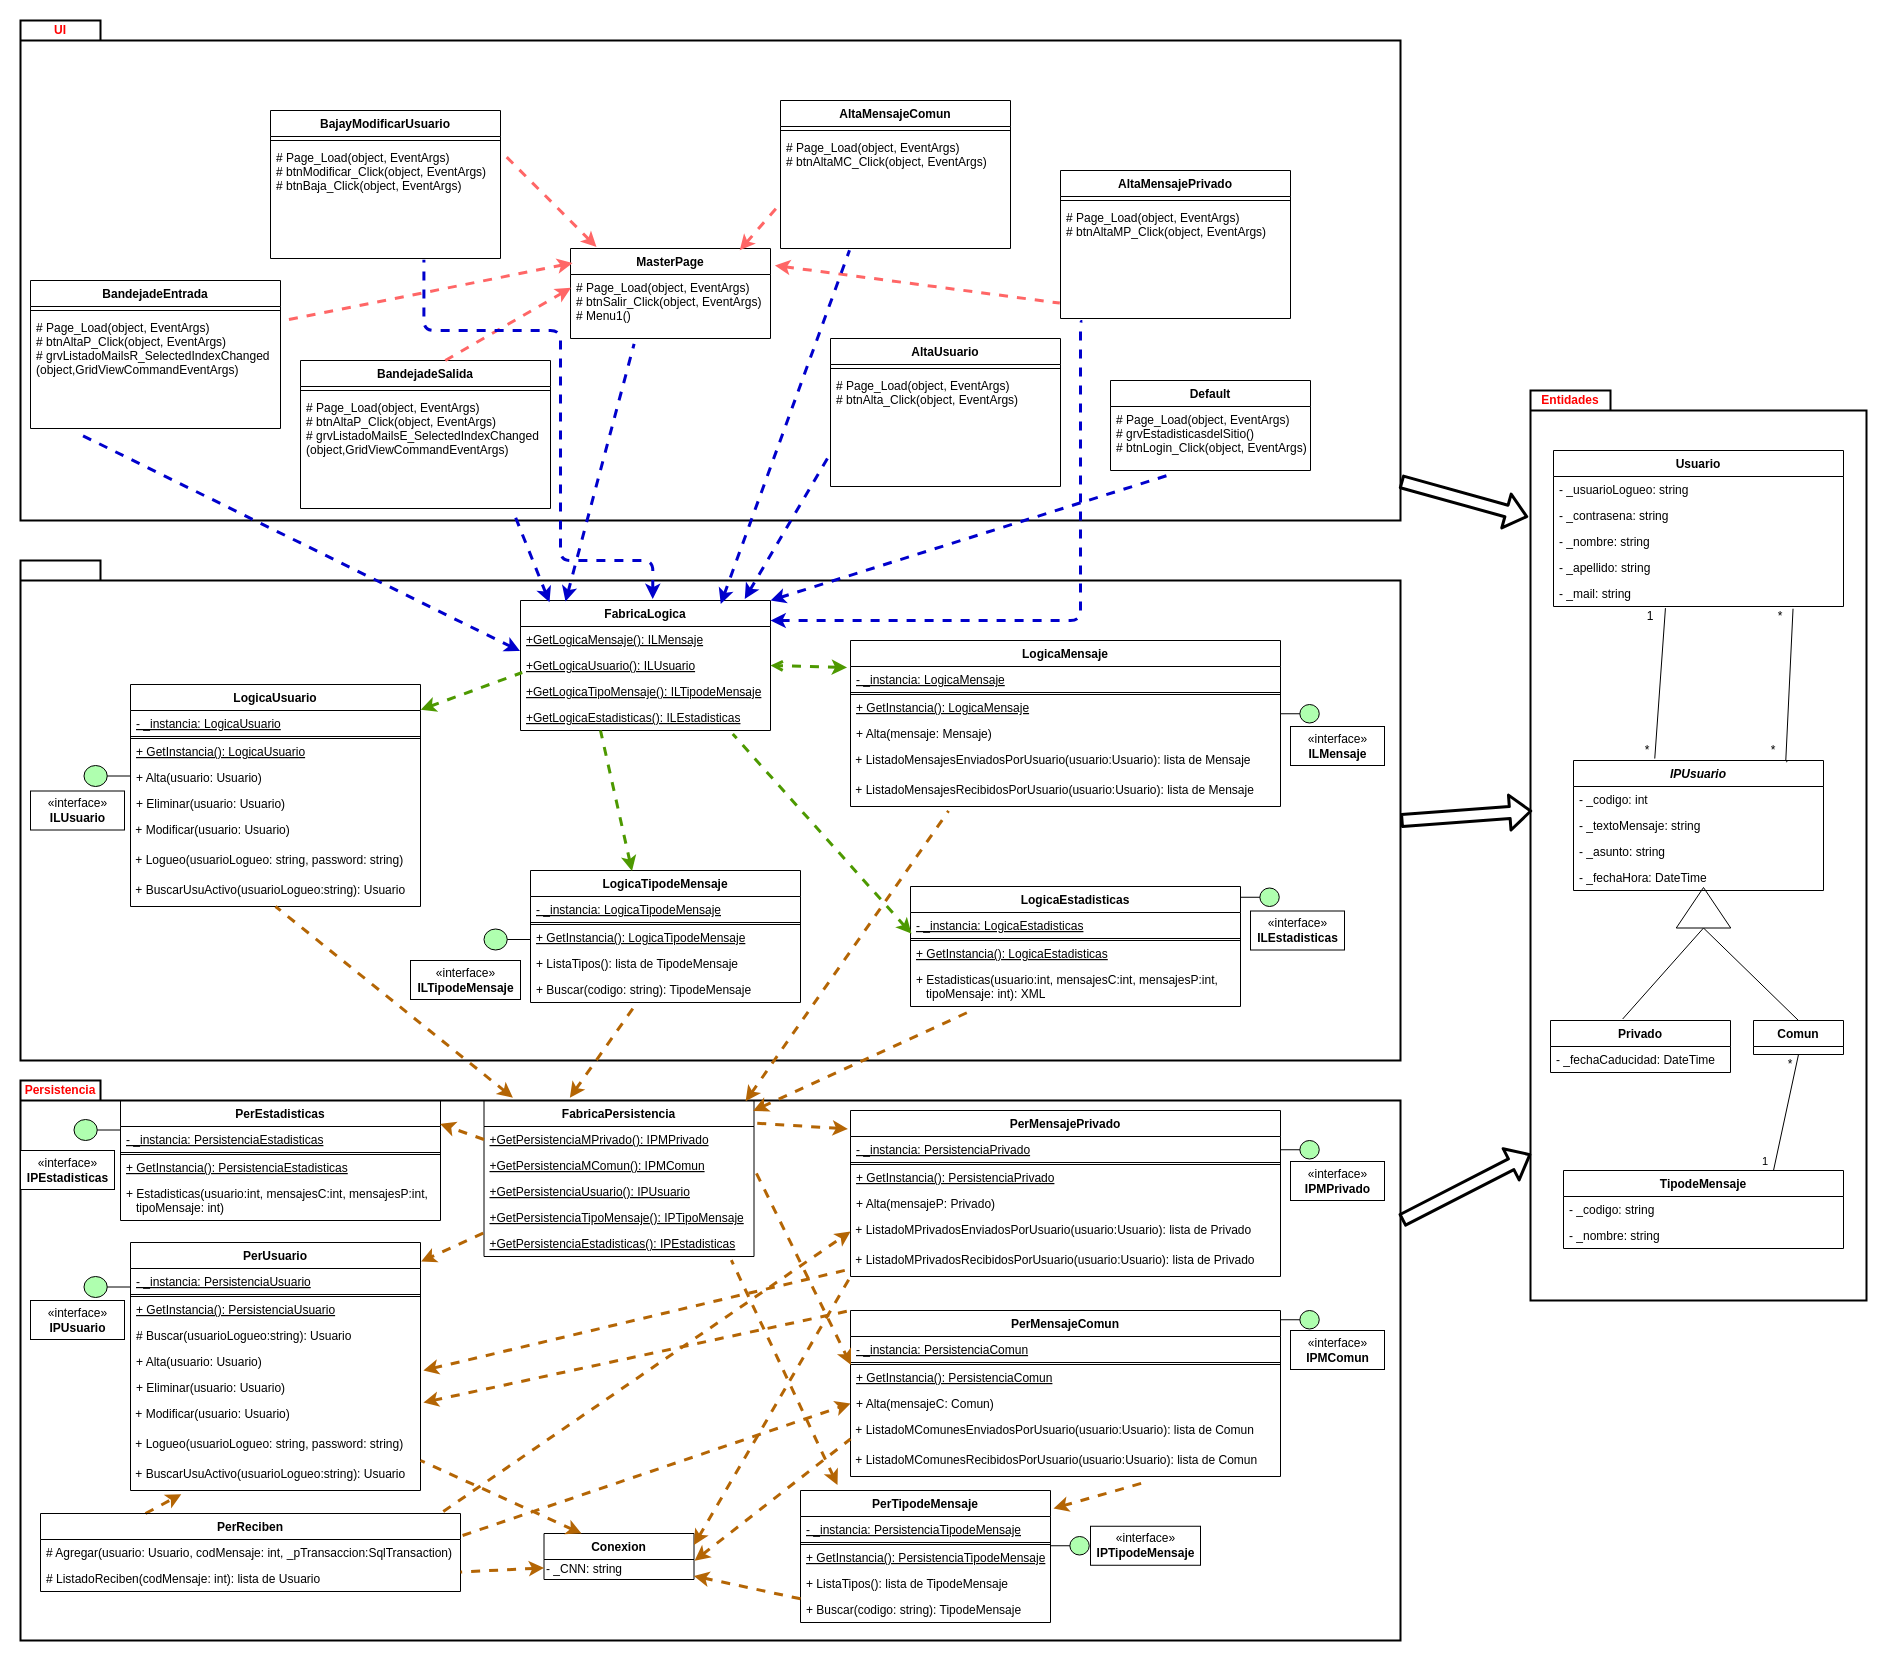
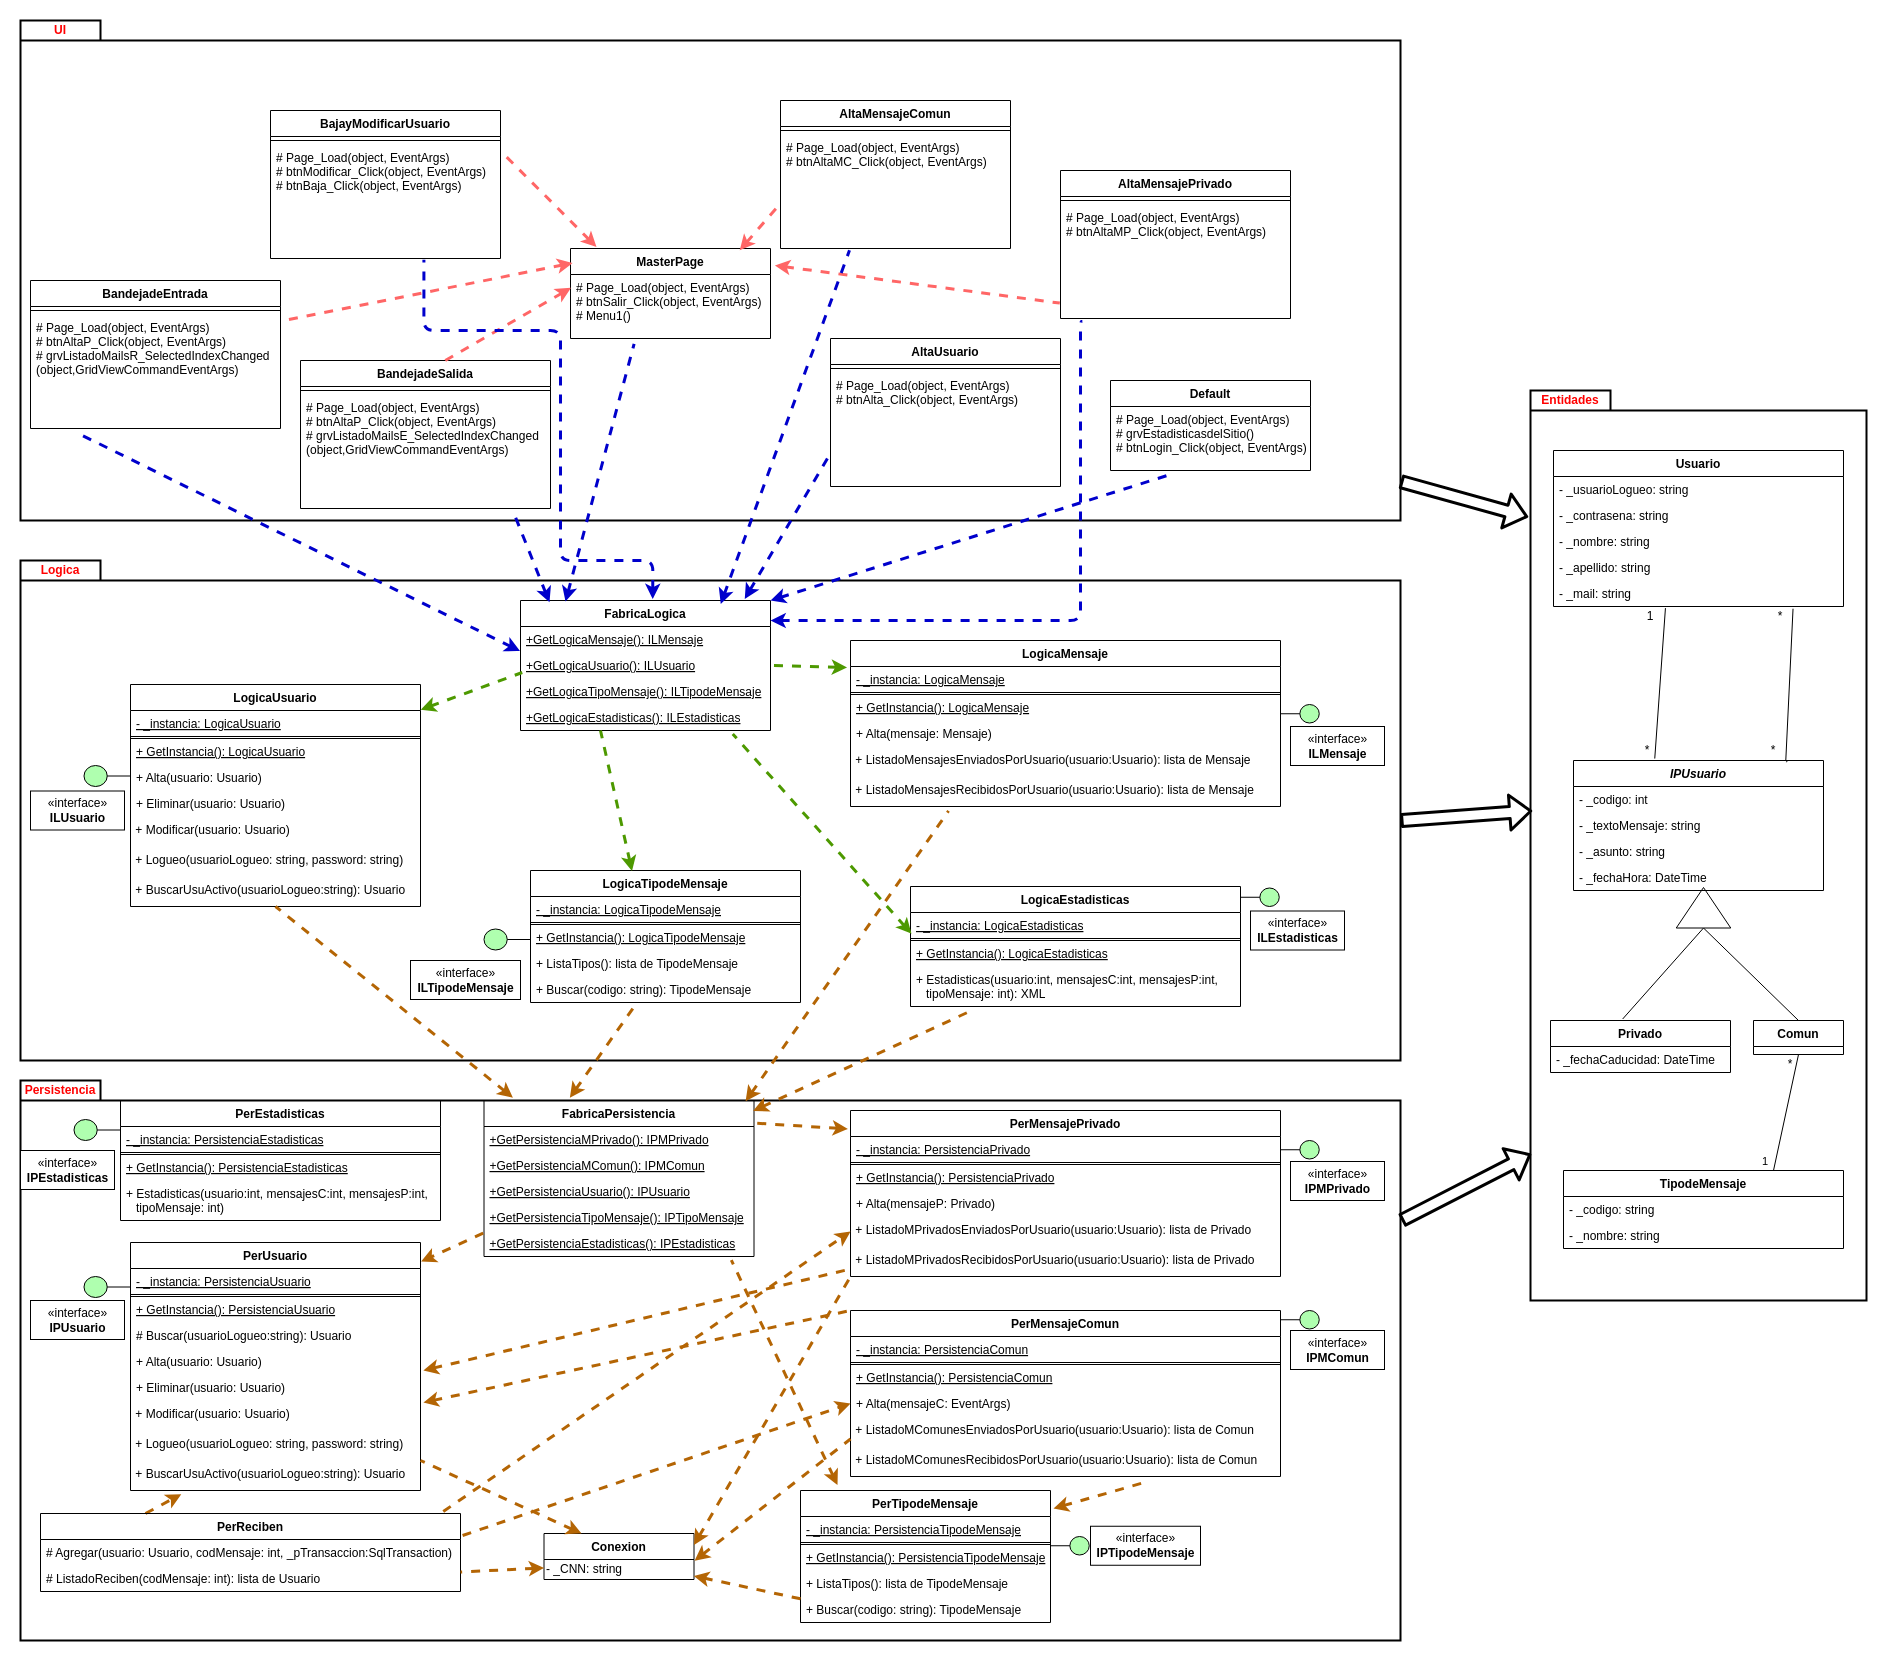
none -> (61, 571)
(780, 666) -> (777, 666)
(467, 1133) -> none
(782, 1225) -> none
(927, 1404) -> (940, 1404)
